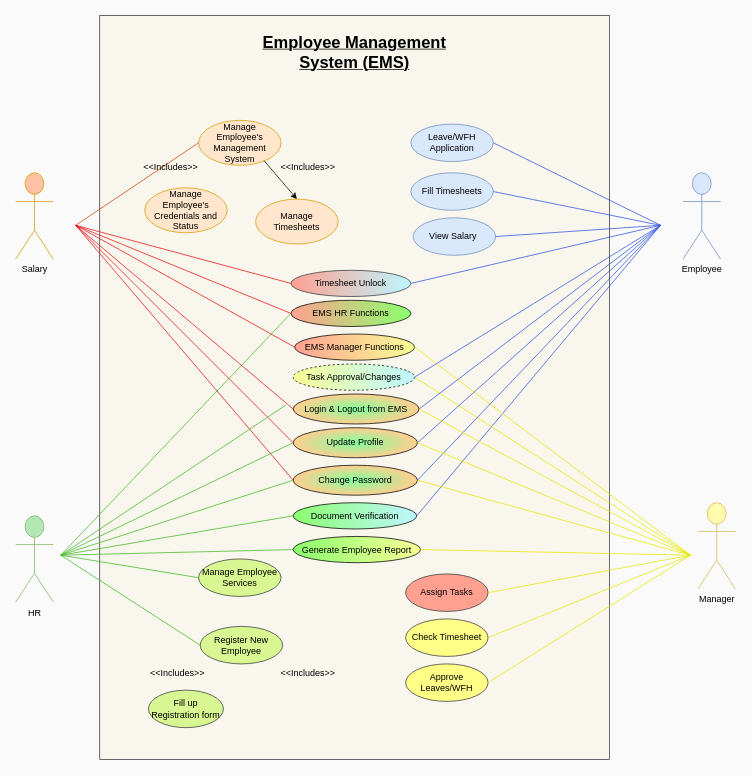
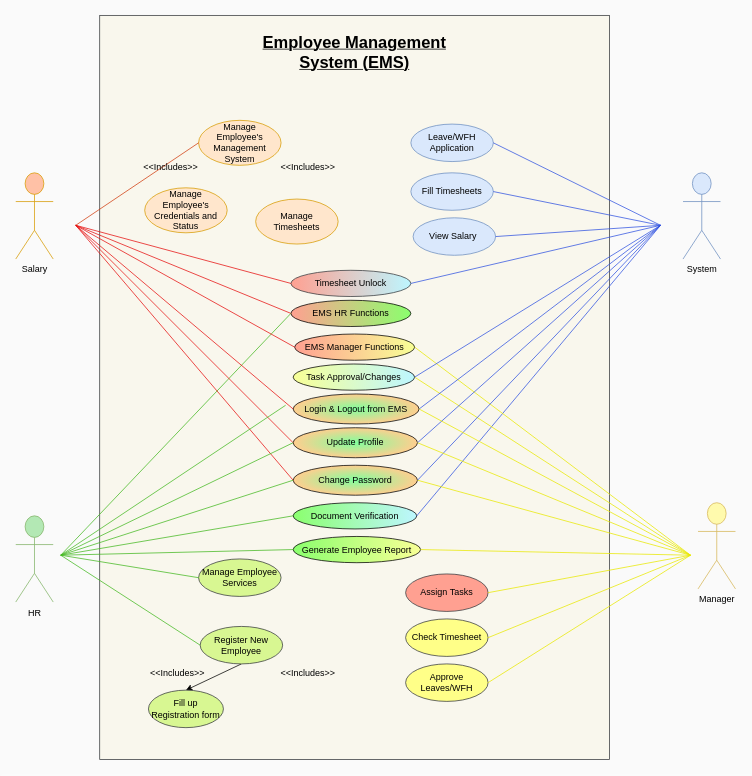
(278, 178) -> none
(702, 270) -> (702, 270)
(354, 377) -> (354, 377)
none -> (216, 676)
